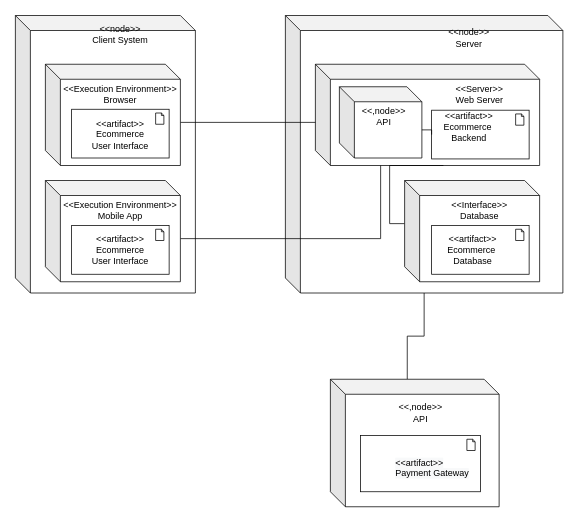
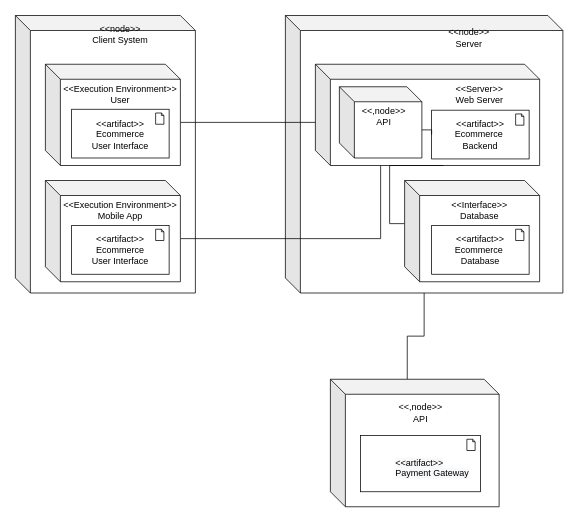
(120, 94) -> (120, 94)
(469, 127) -> (480, 134)
(473, 250) -> (480, 250)
